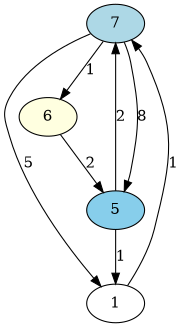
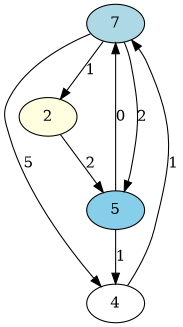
(48, 117) -> (48, 117)
(121, 117) -> (121, 117)
(142, 117) -> (142, 117)
(116, 303) -> (116, 303)
